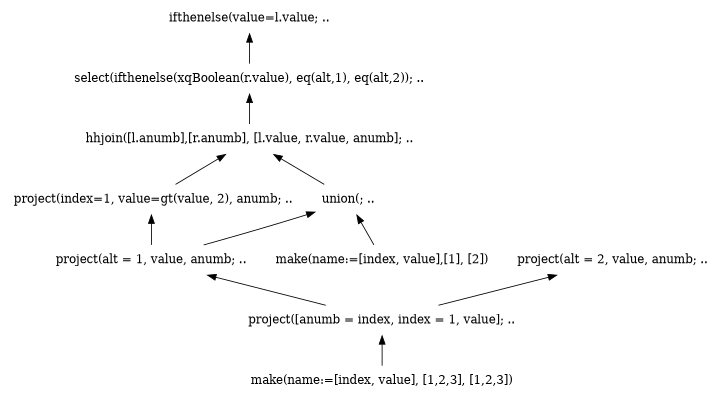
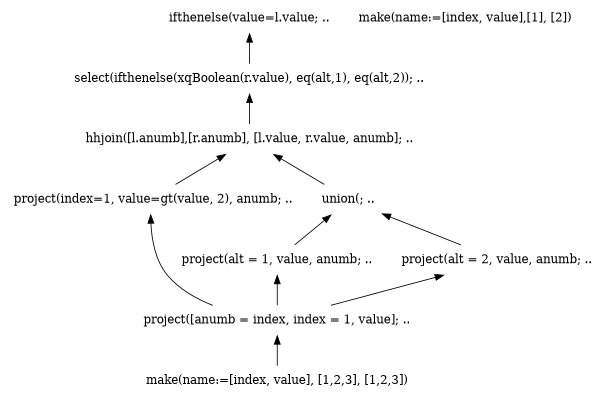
(151, 234) -> (167, 275)
(368, 234) -> (426, 231)
